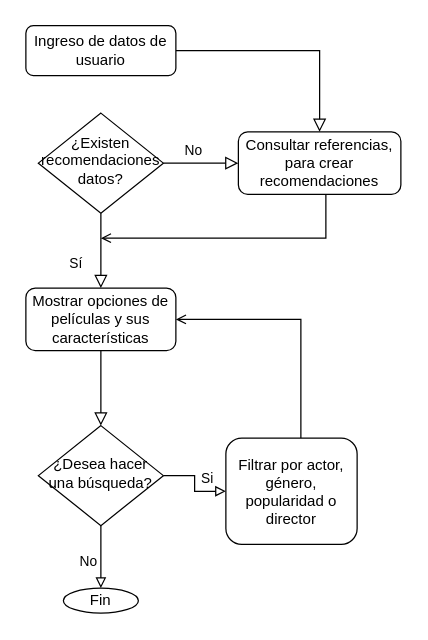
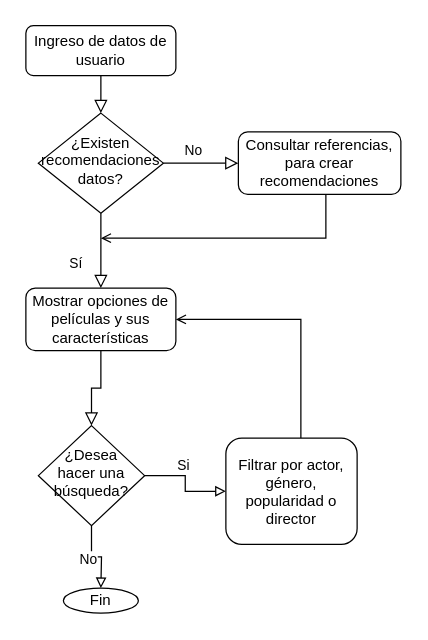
(281, 51) -> (101, 100)
(101, 476) -> (91, 476)
